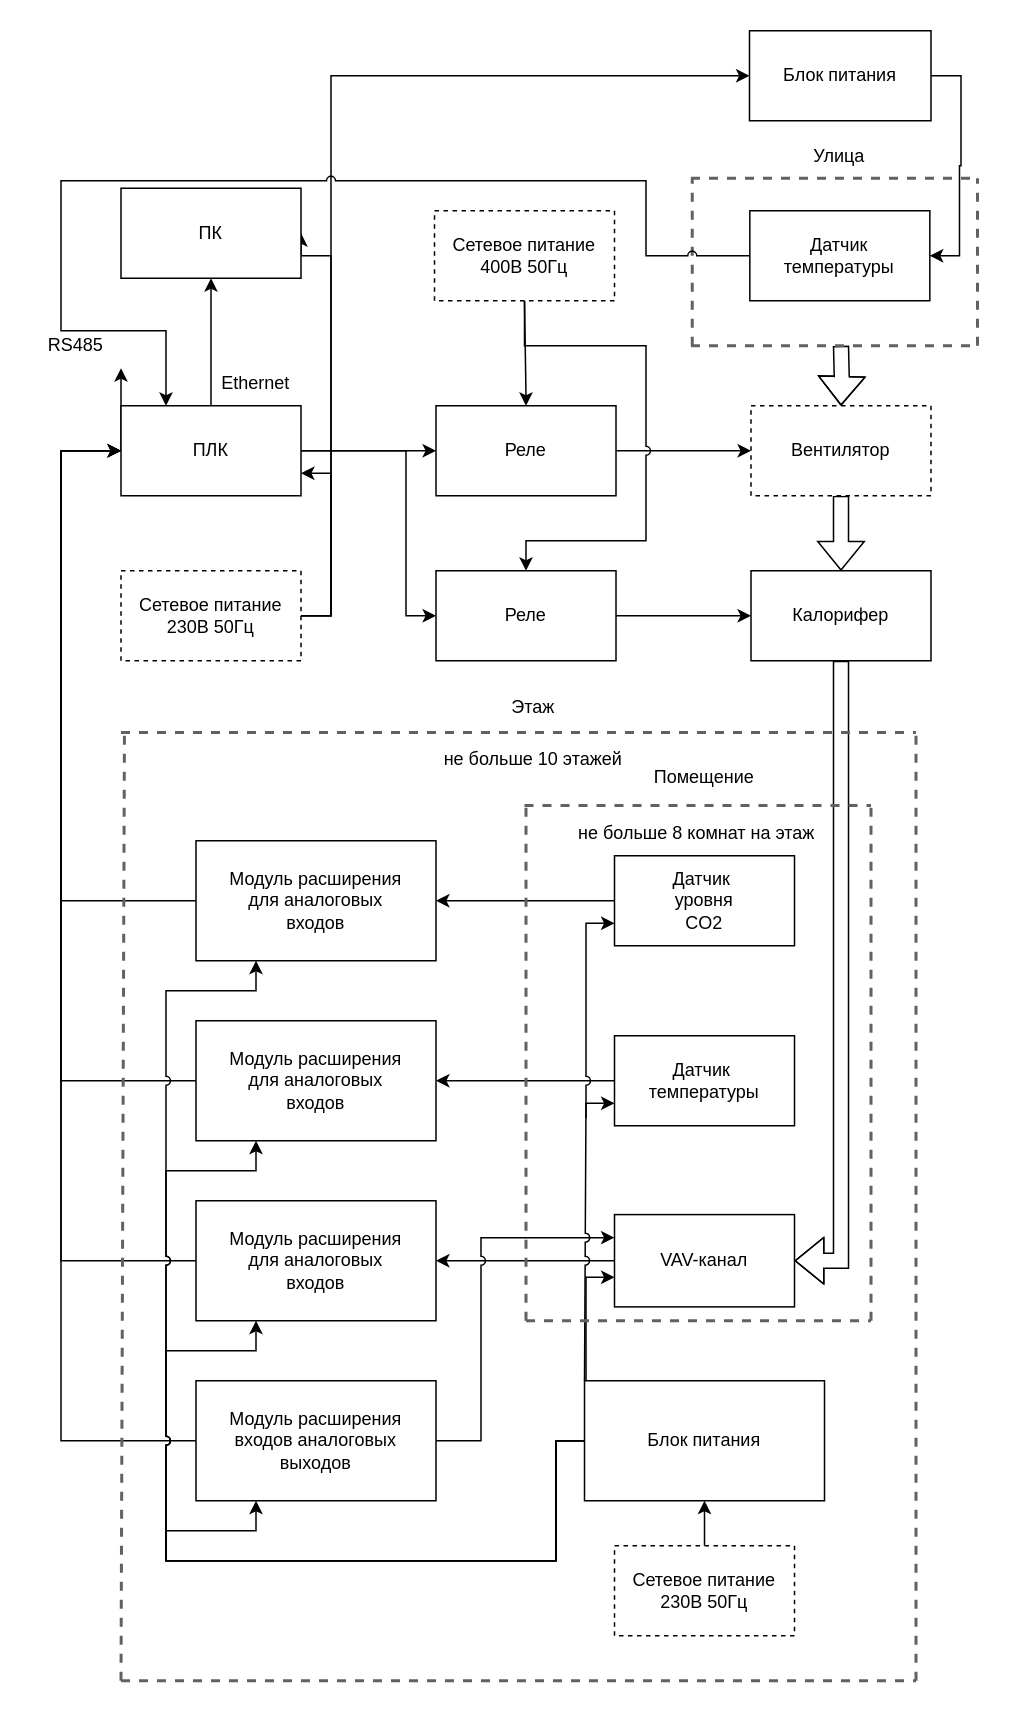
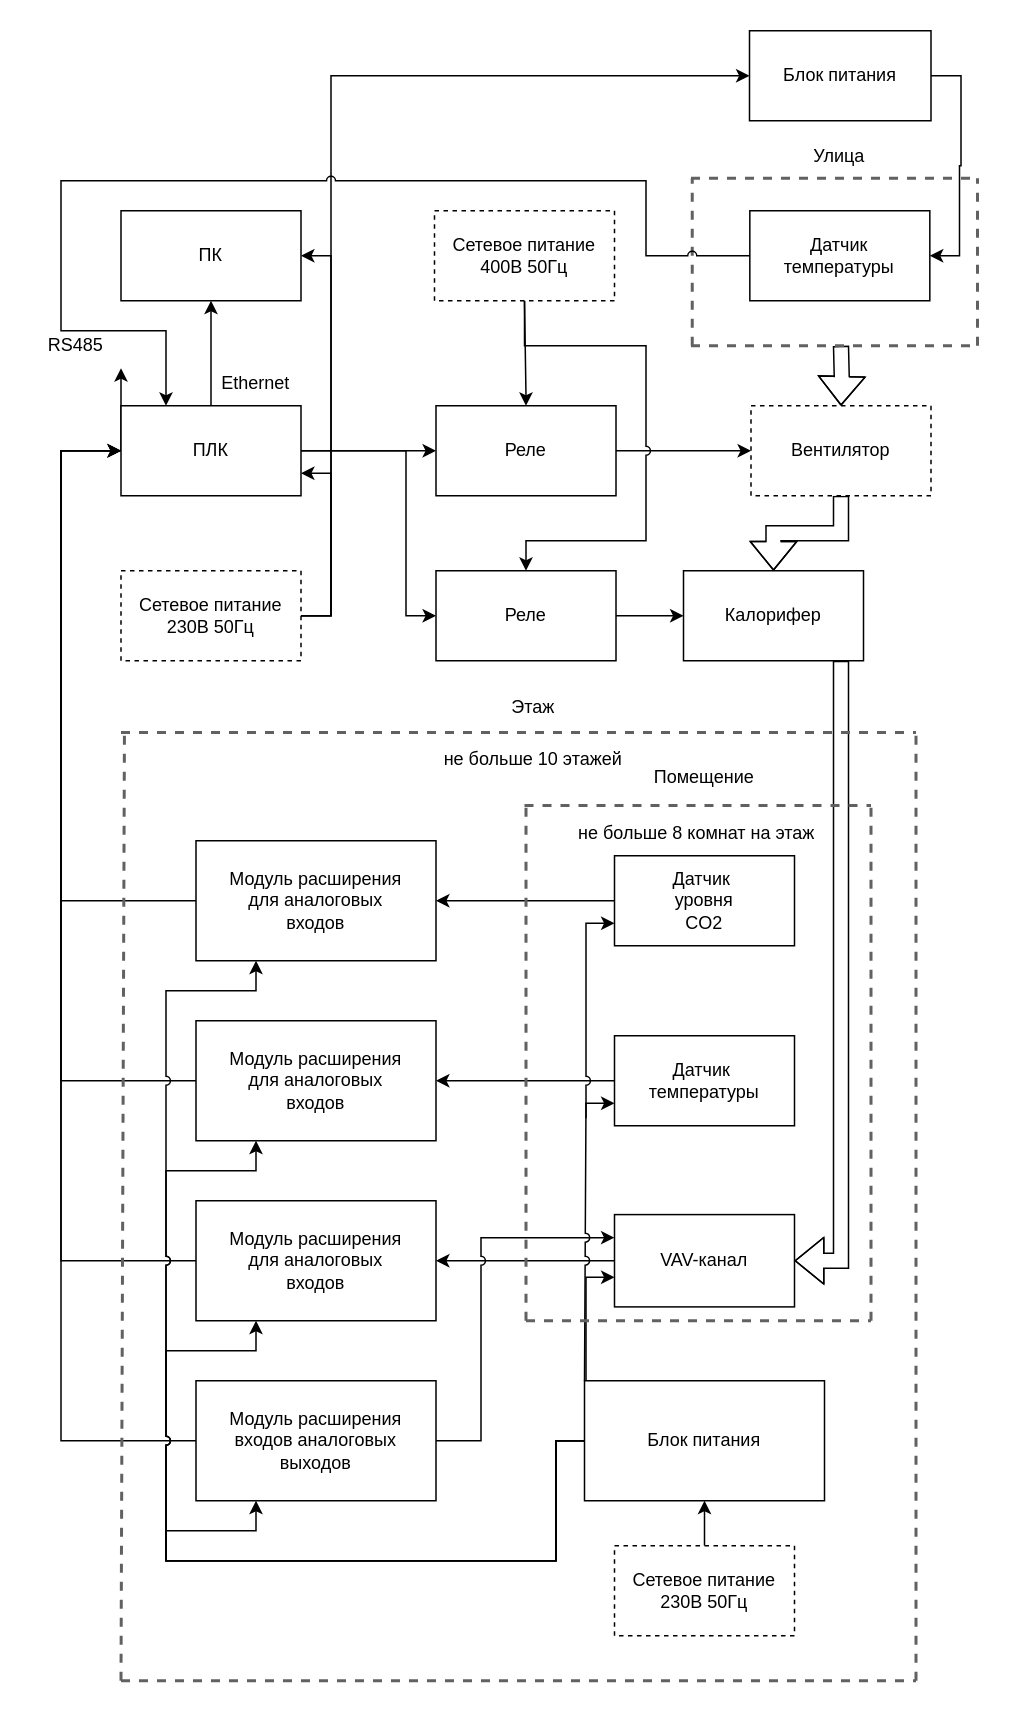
(211, 233) -> (211, 256)
(841, 616) -> (773, 616)
